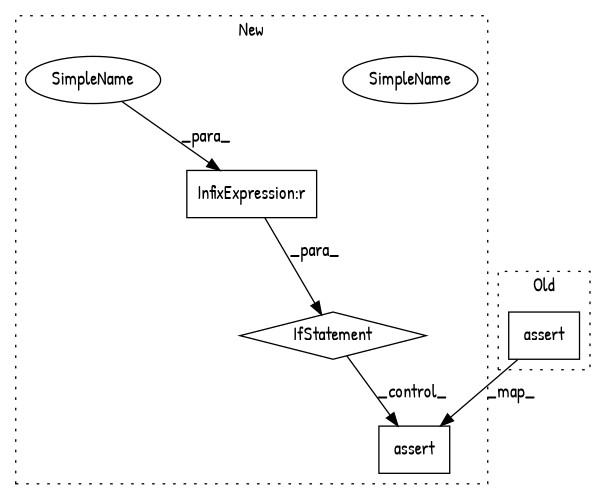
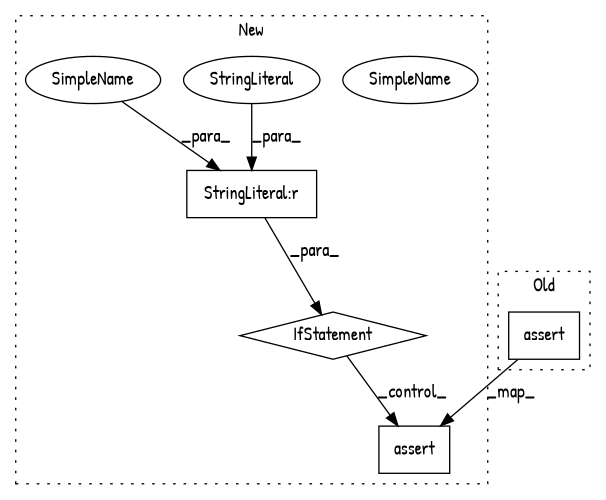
none -> (252, 80)
(252, 194) -> (252, 194)
